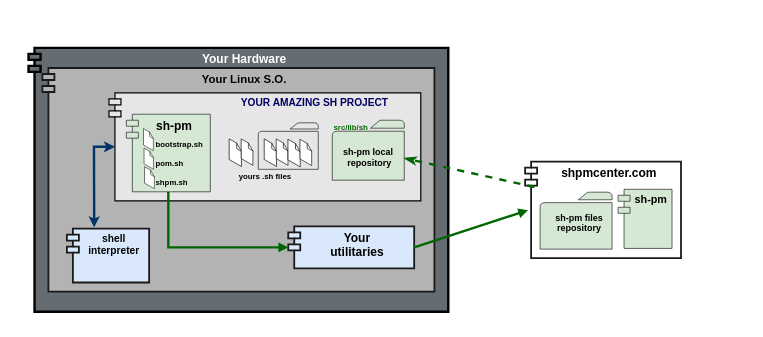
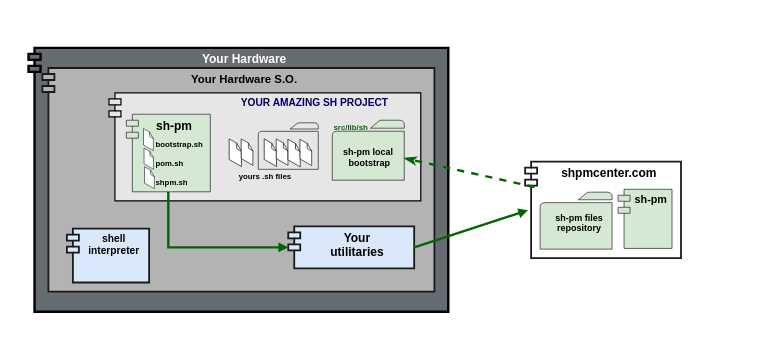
(244, 79) -> (244, 79)
(370, 157) -> (370, 157)
(94, 177) -> none
